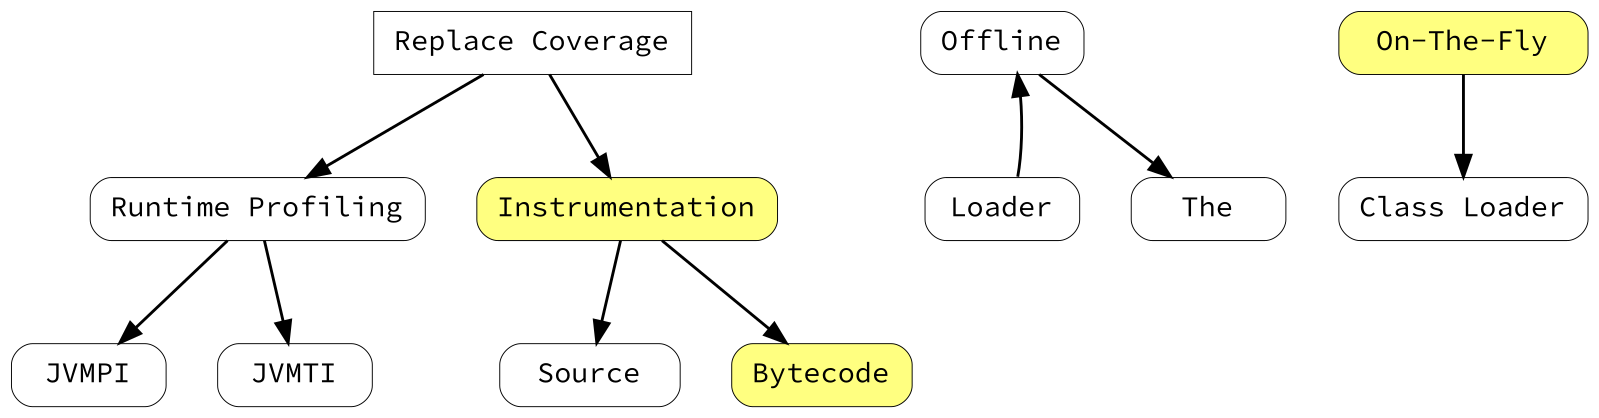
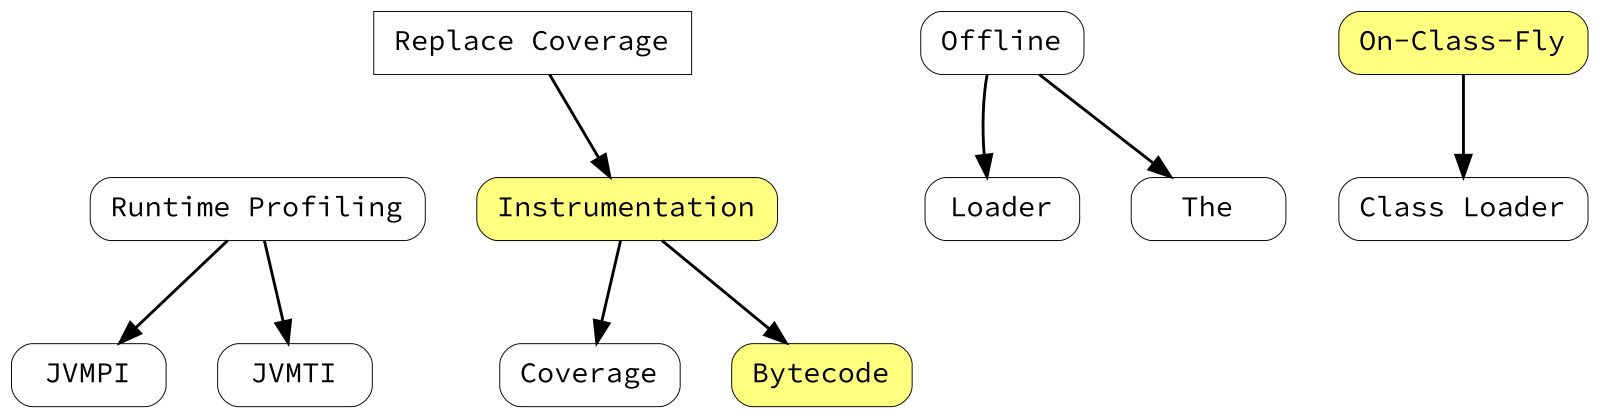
(1463, 43) -> (1463, 43)
(405, 120) -> none
(1022, 136) -> (983, 115)
(590, 375) -> (590, 375)
